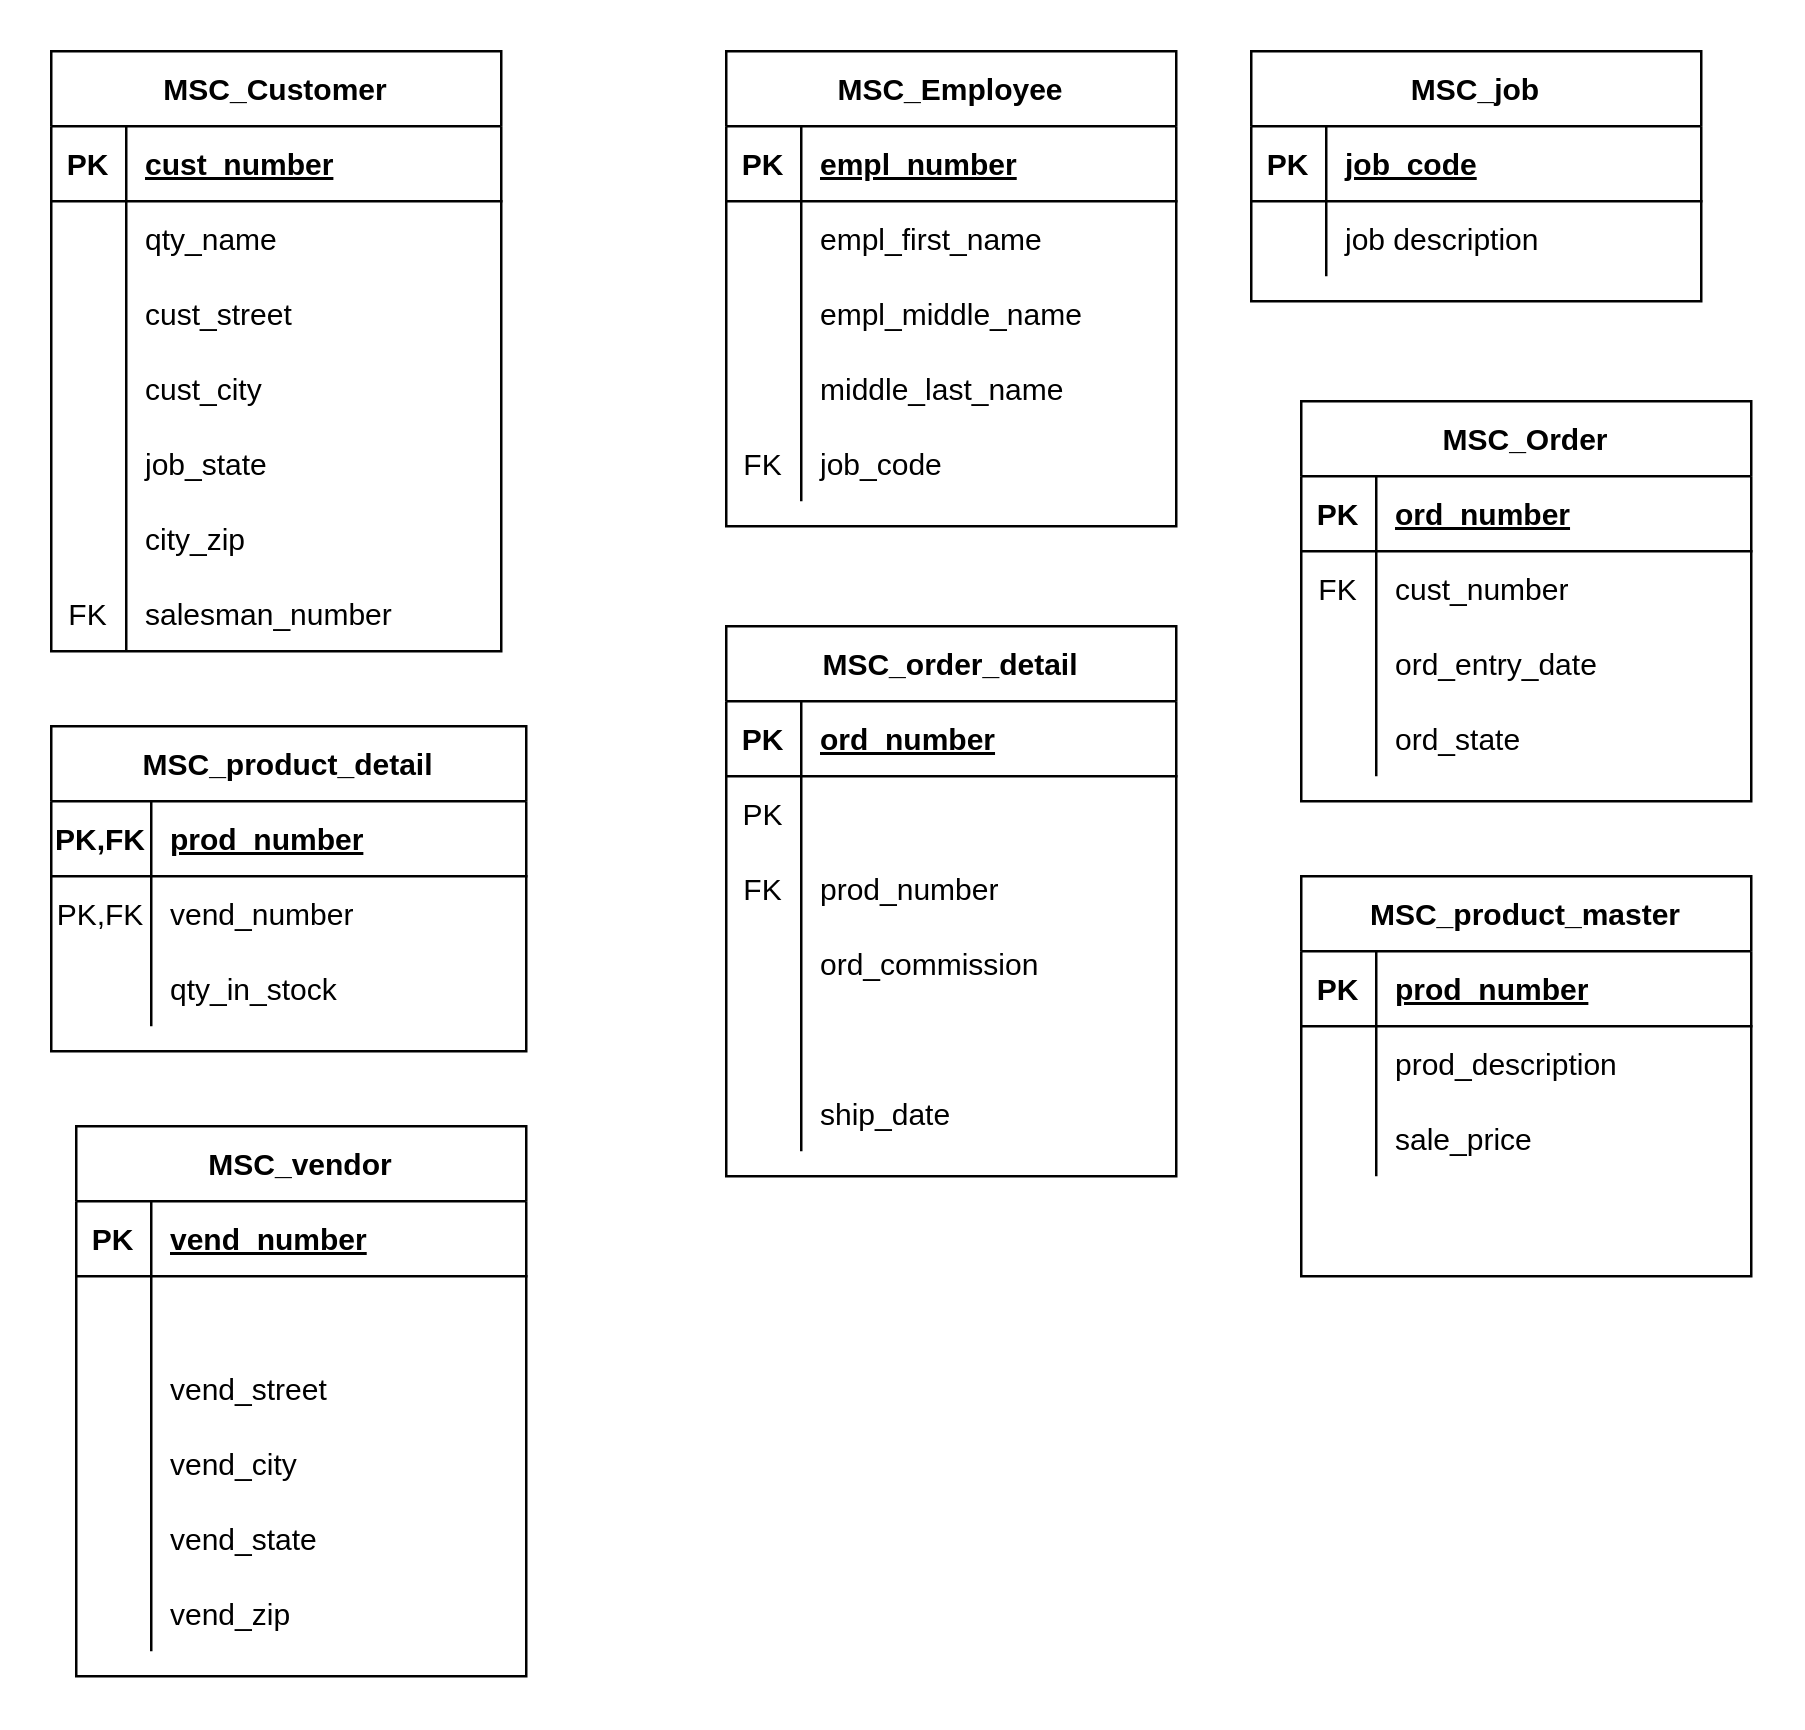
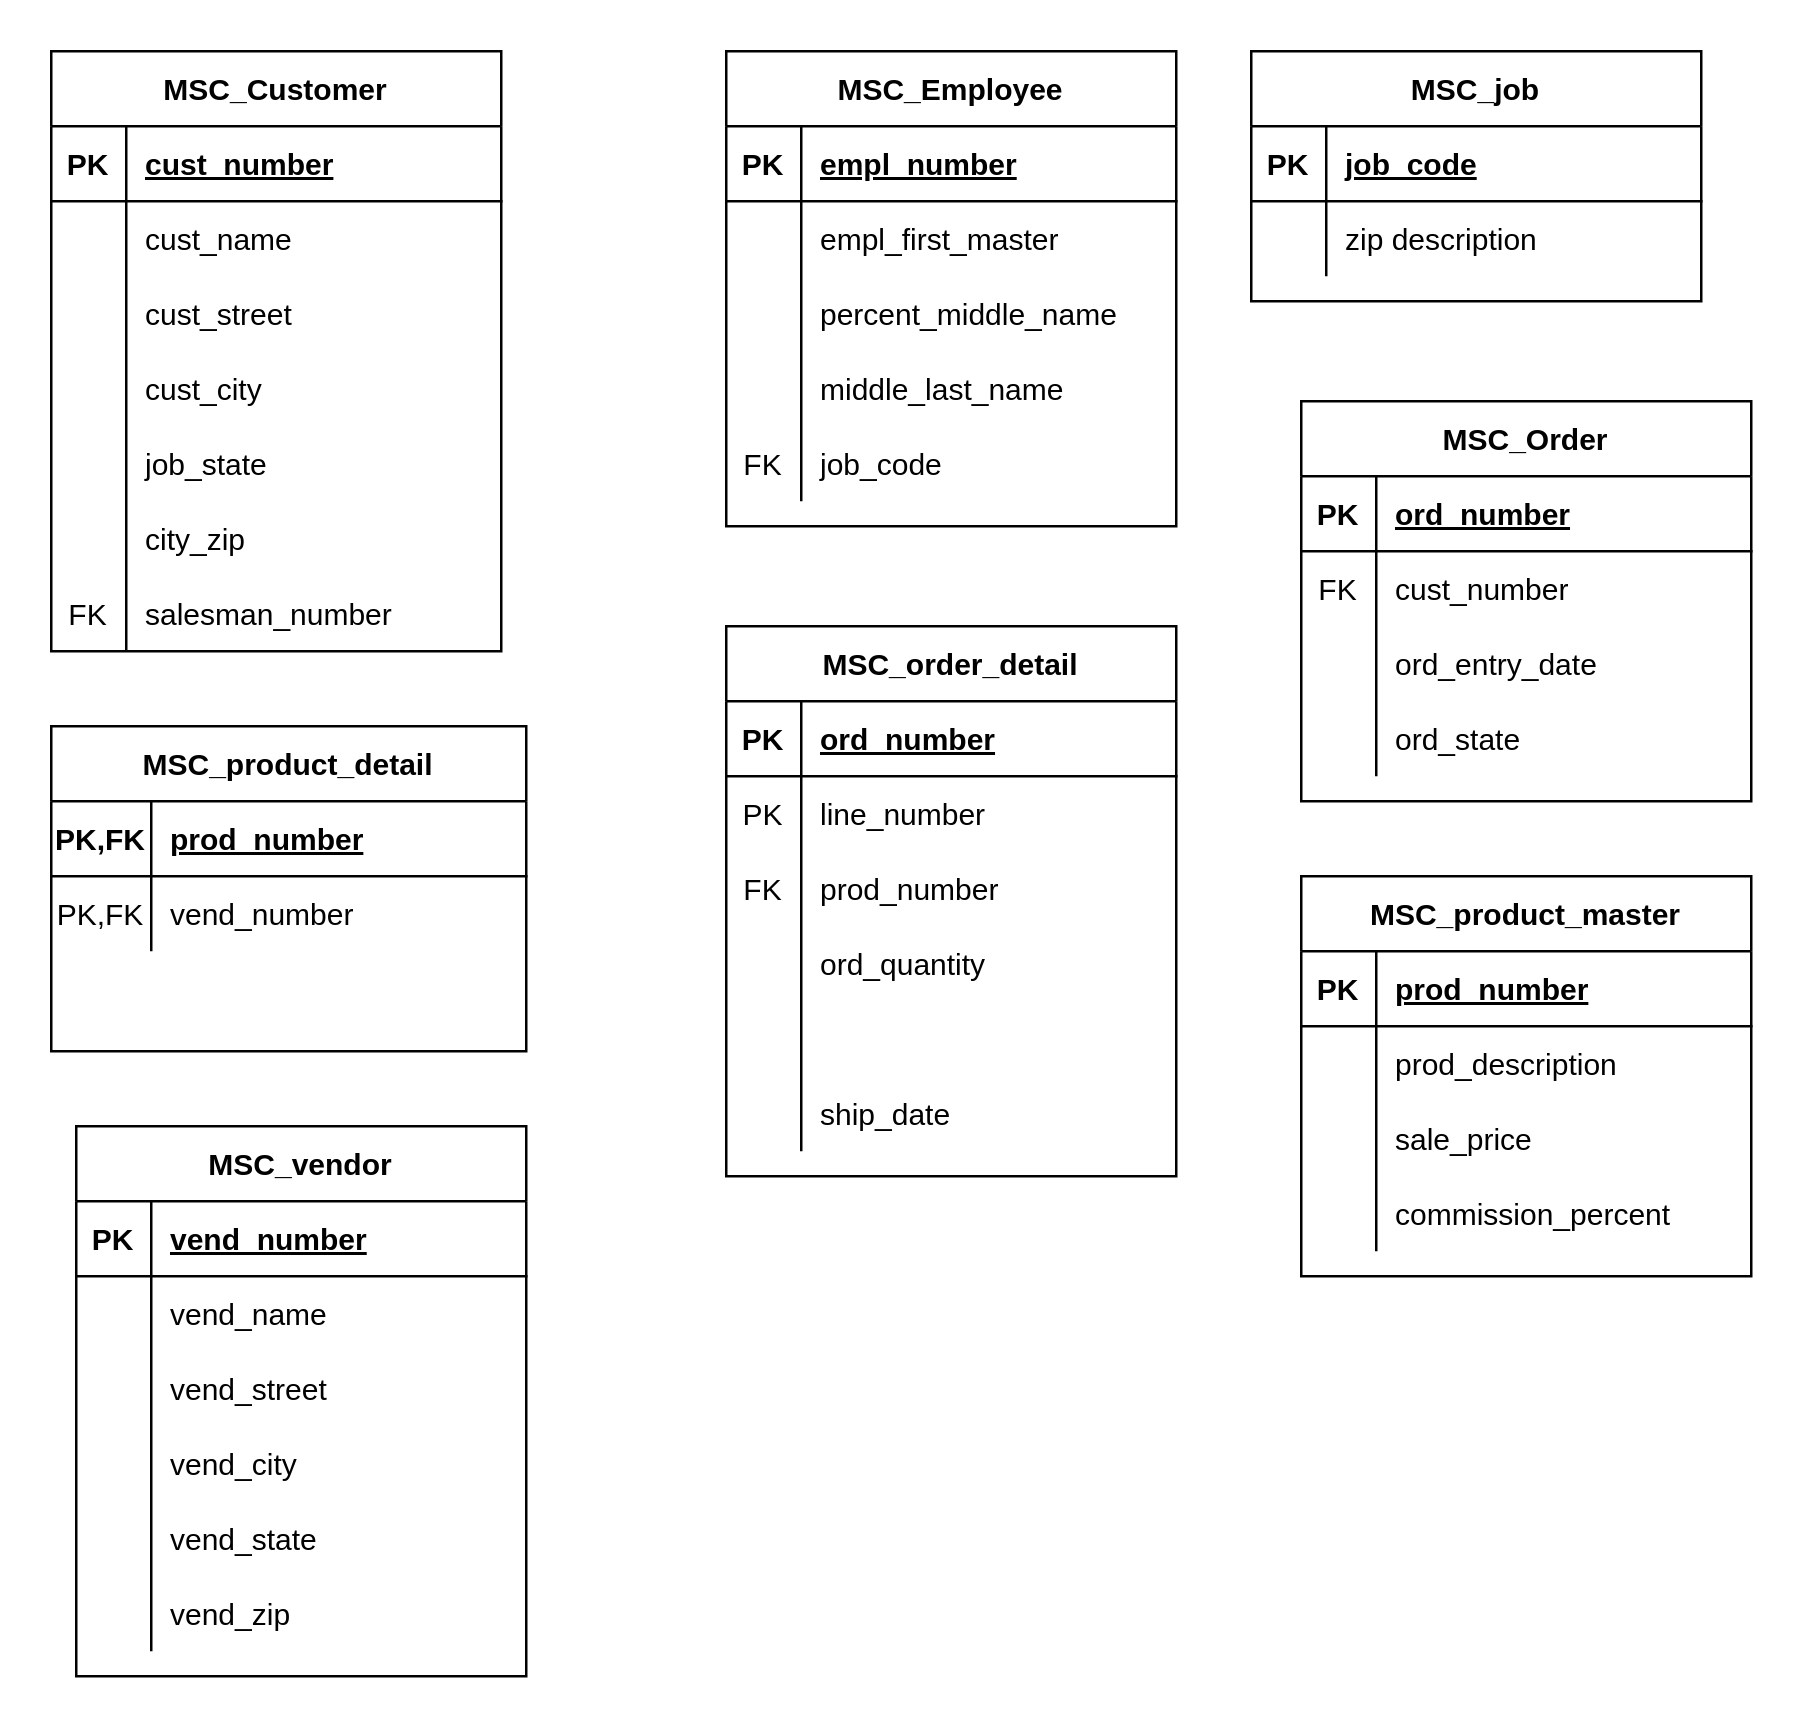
(212, 240) -> (221, 240)
(938, 240) -> (955, 240)
(1459, 240) -> (1455, 240)
(943, 315) -> (972, 315)
none -> (989, 814)
(930, 965) -> (917, 965)
(339, 989) -> none
none -> (1564, 1214)
none -> (339, 1314)
